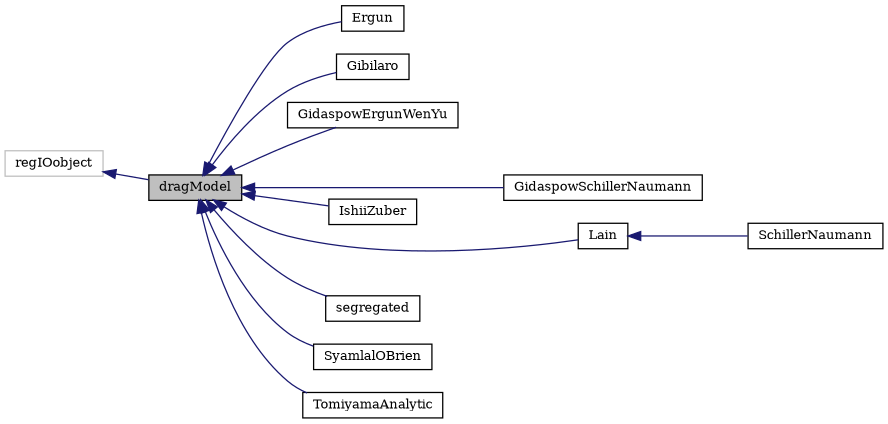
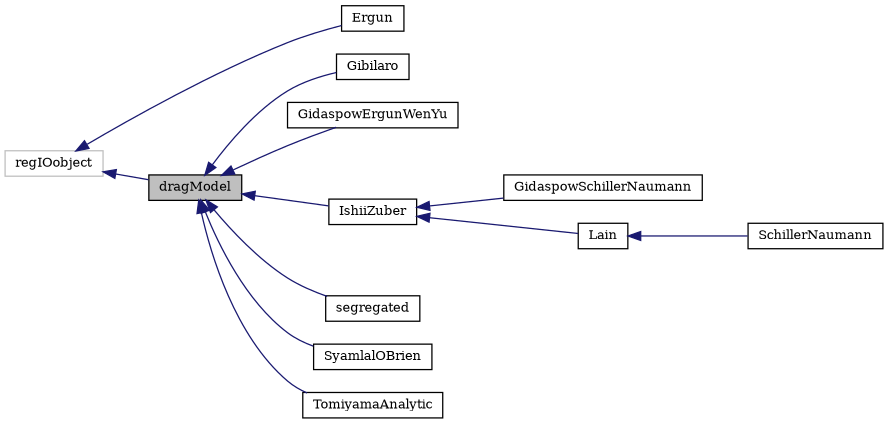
(260, 76) -> (211, 77)
(379, 188) -> (467, 202)
(398, 250) -> (504, 226)
